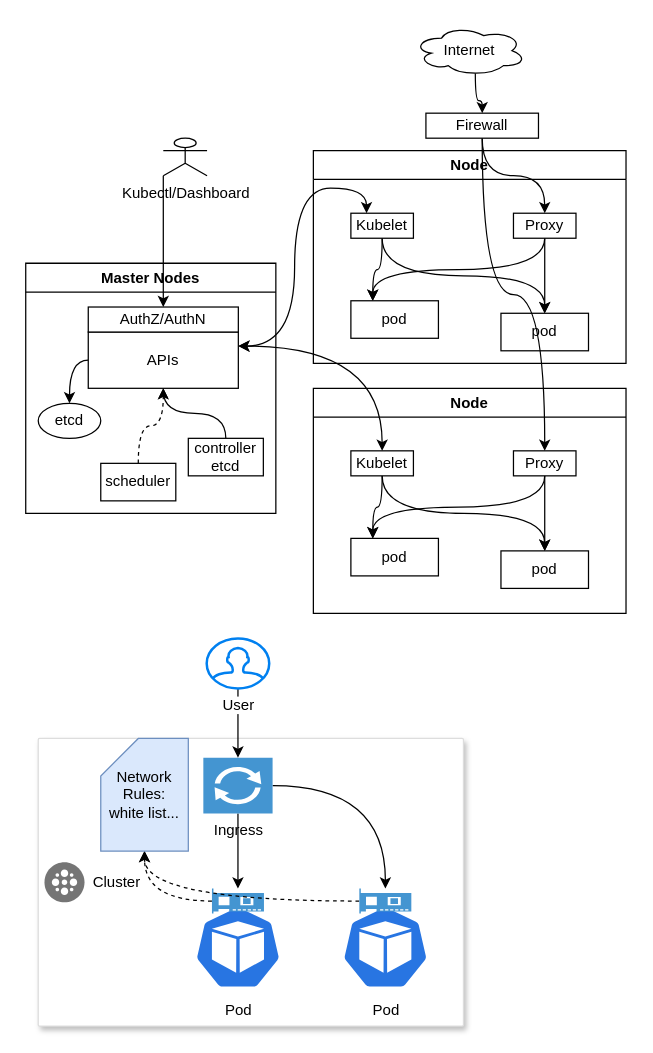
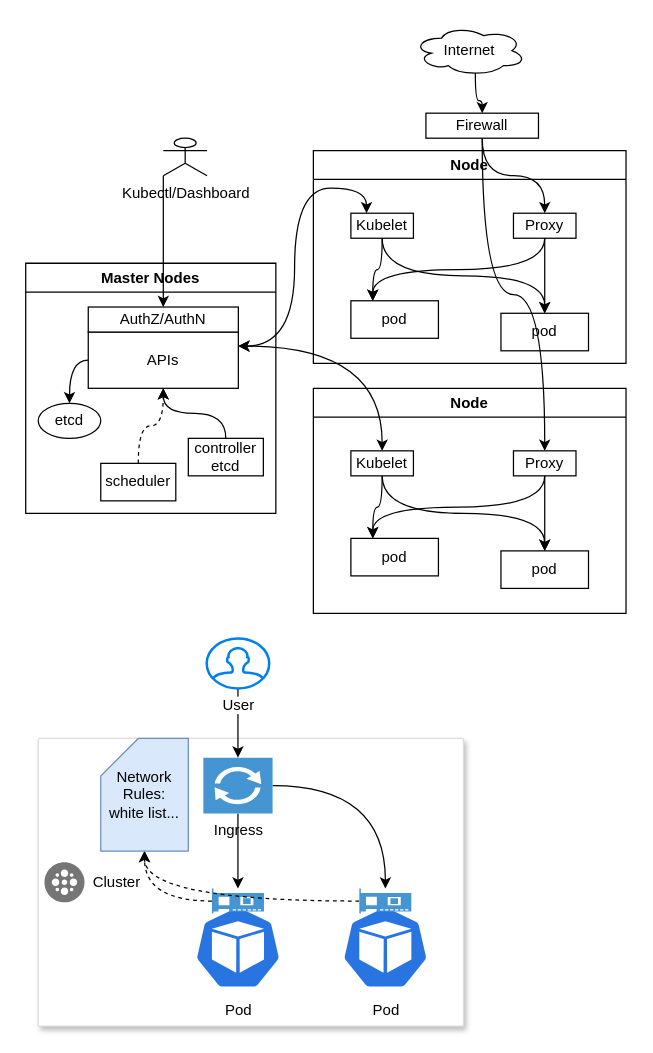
(172, 408) -> (173, 410)
